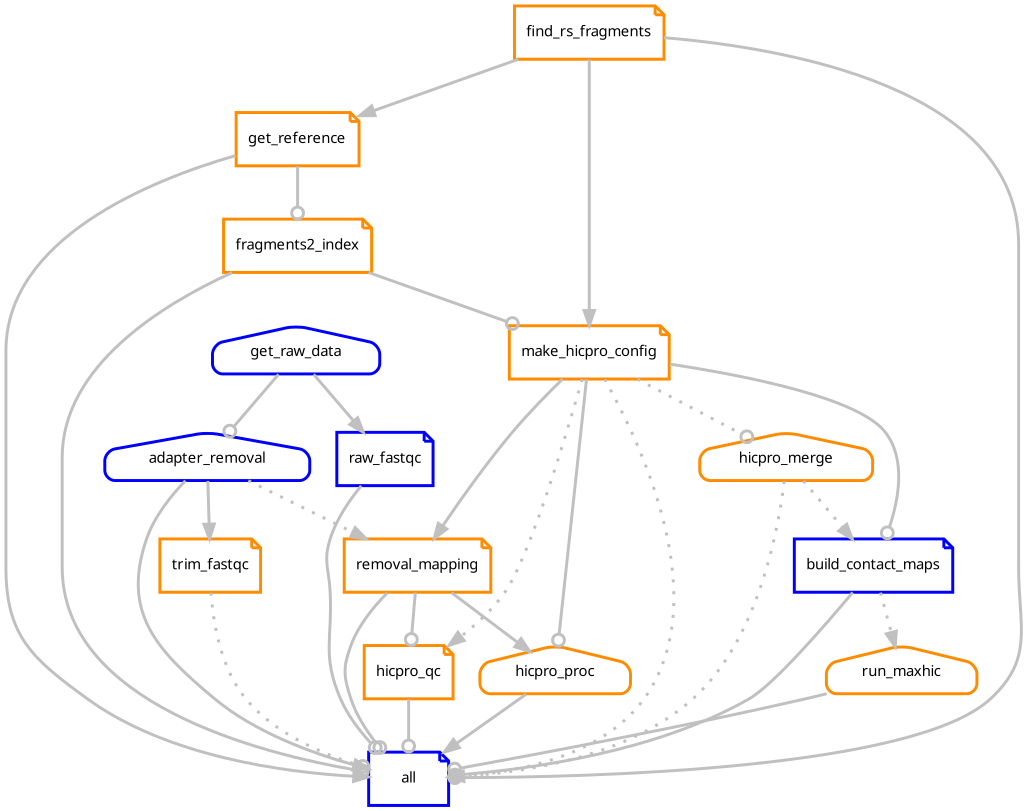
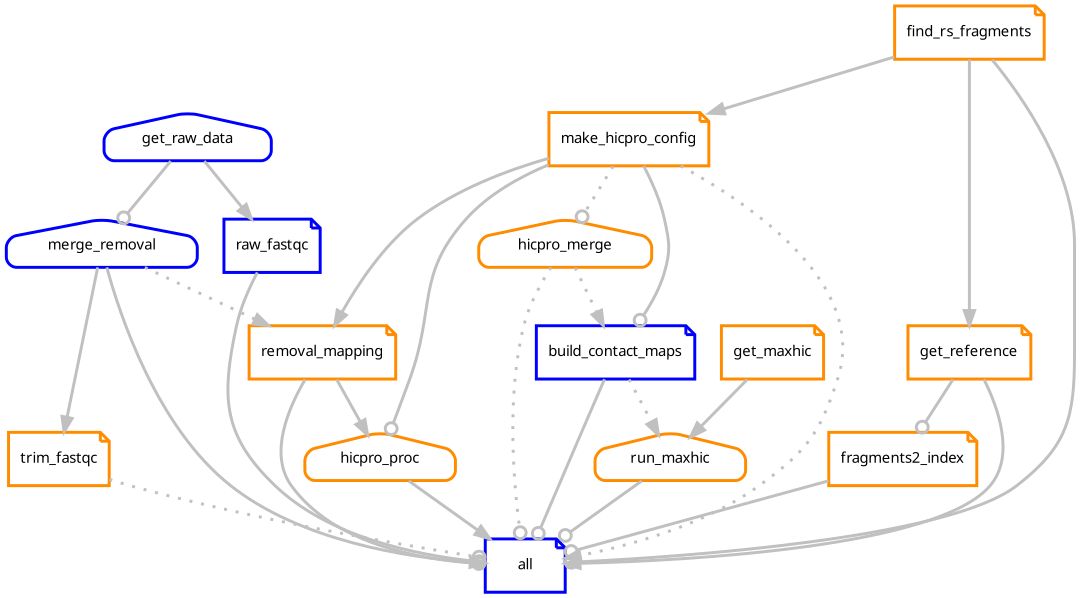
(438, 297) -> none
none -> (772, 352)
(207, 459) -> (102, 246)
(409, 672) -> none
